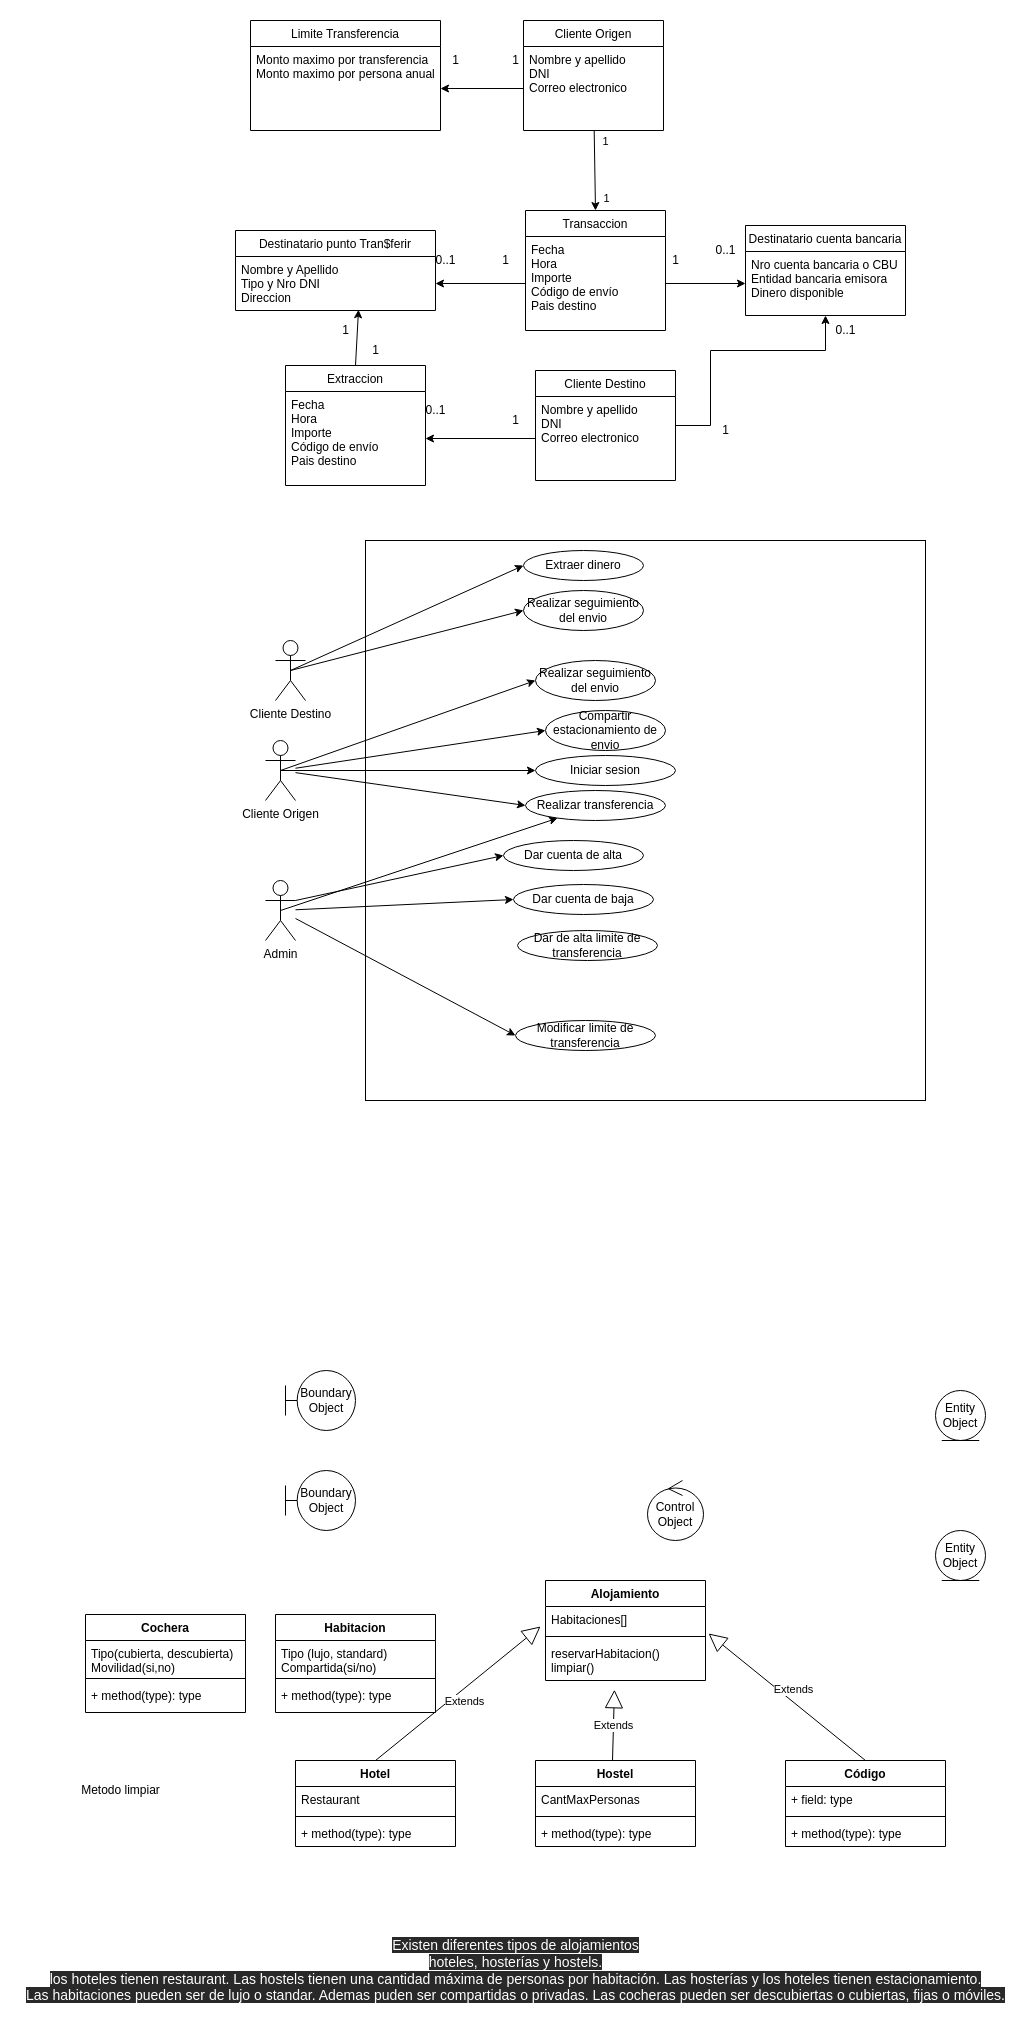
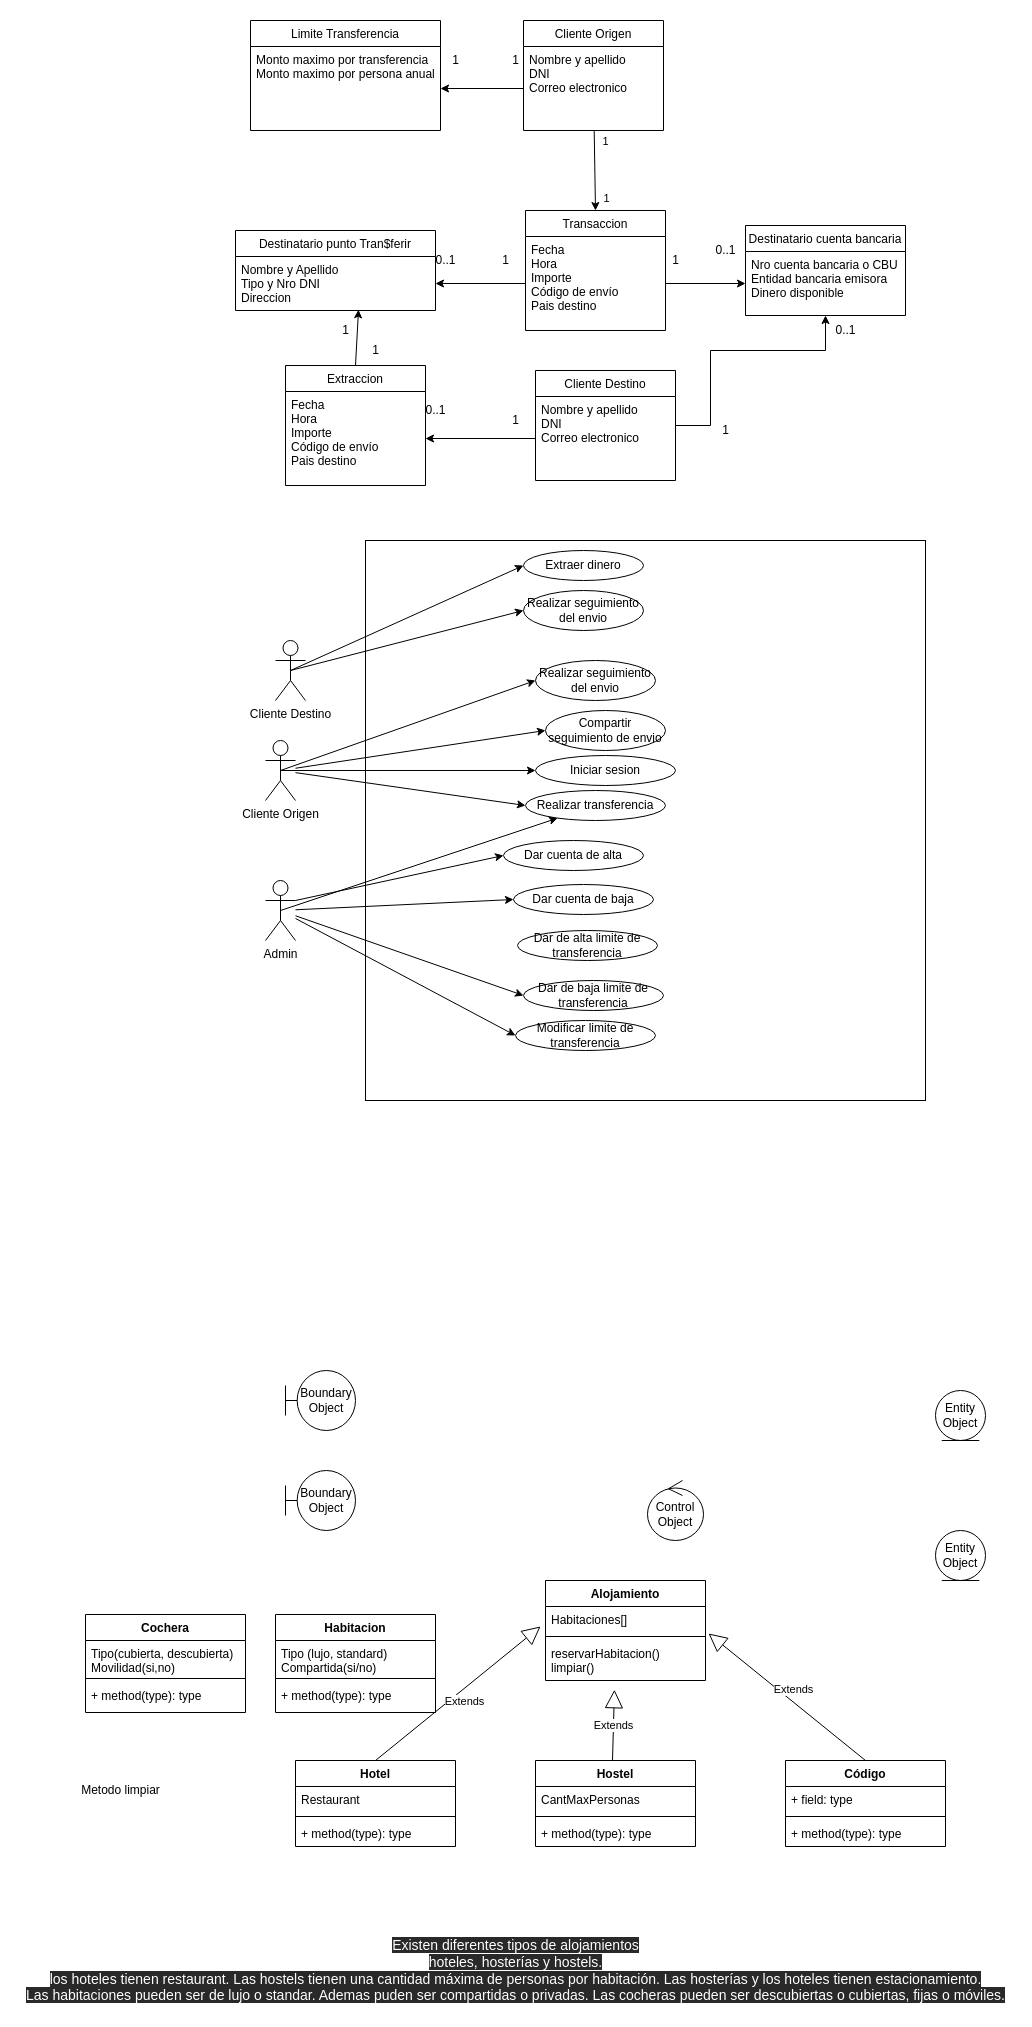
(606, 731) -> (606, 731)
none -> (406, 954)
none -> (594, 996)
